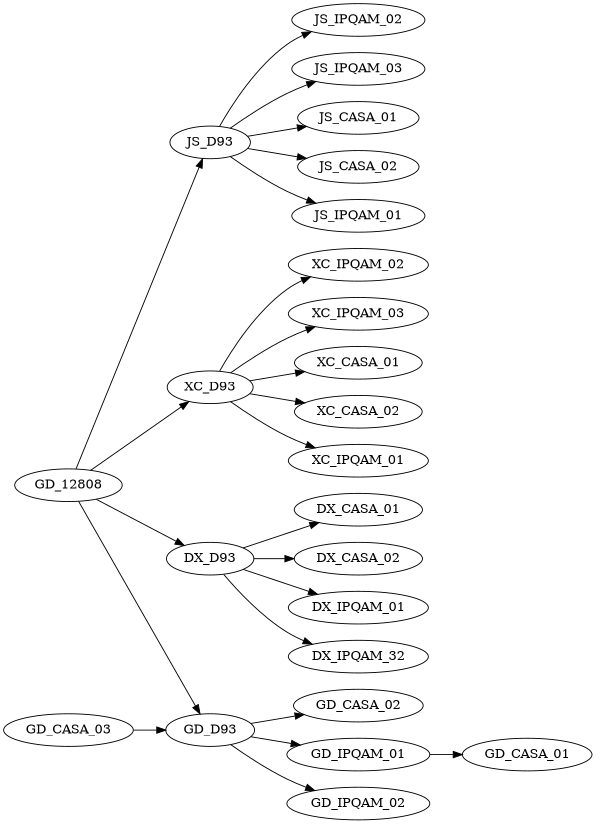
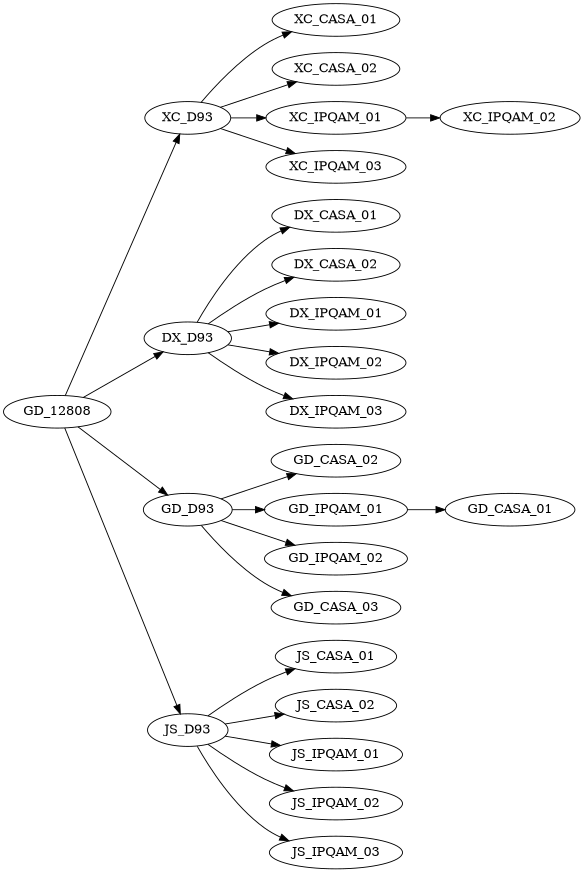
(255, 320) -> (418, 118)
none -> (336, 412)
(358, 657) -> (336, 363)
(145, 730) -> (238, 563)
